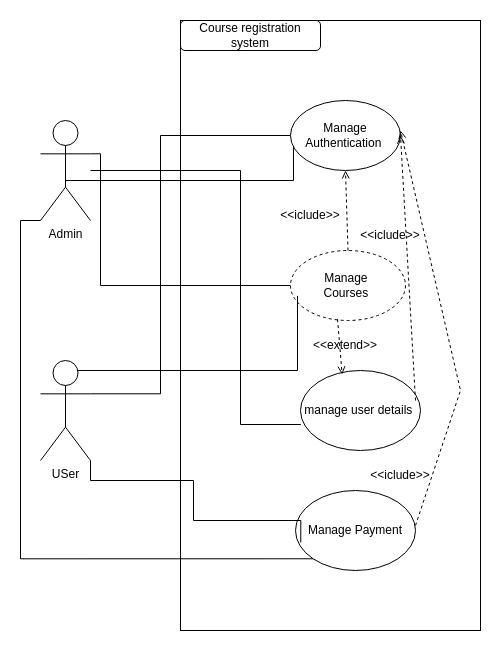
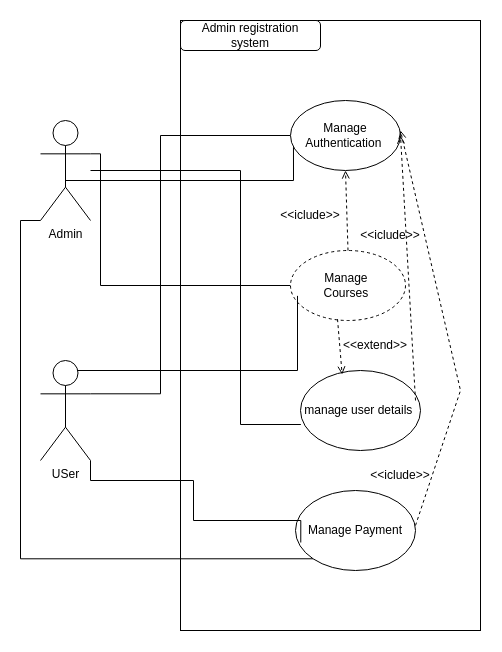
(251, 36) -> (251, 36)
(346, 346) -> (376, 346)
